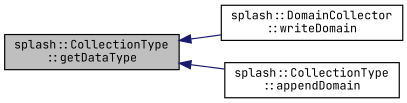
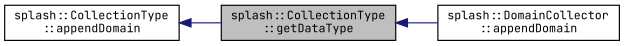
(312, 23) -> (529, 23)
(208, 67) -> (206, 23)
